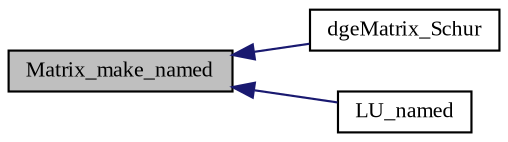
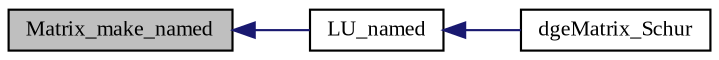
(282, 48) -> (493, 30)
